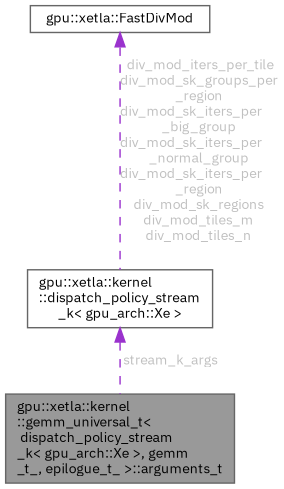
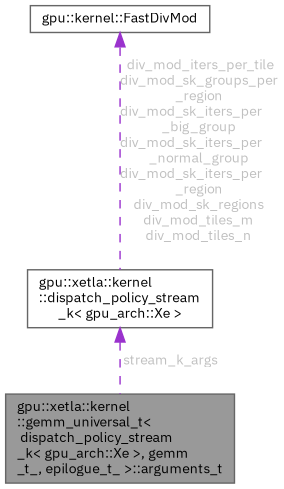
(120, 19) -> (120, 19)
